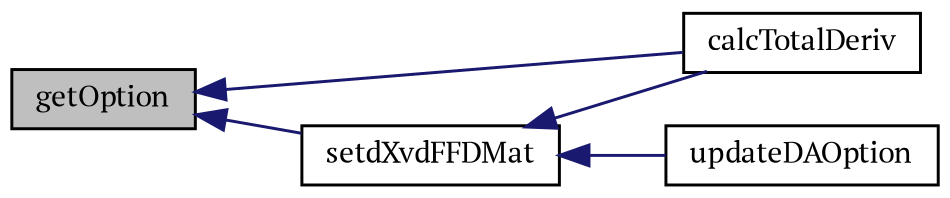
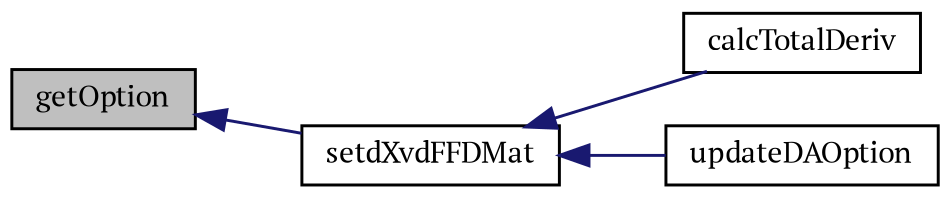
(454, 71) -> none
